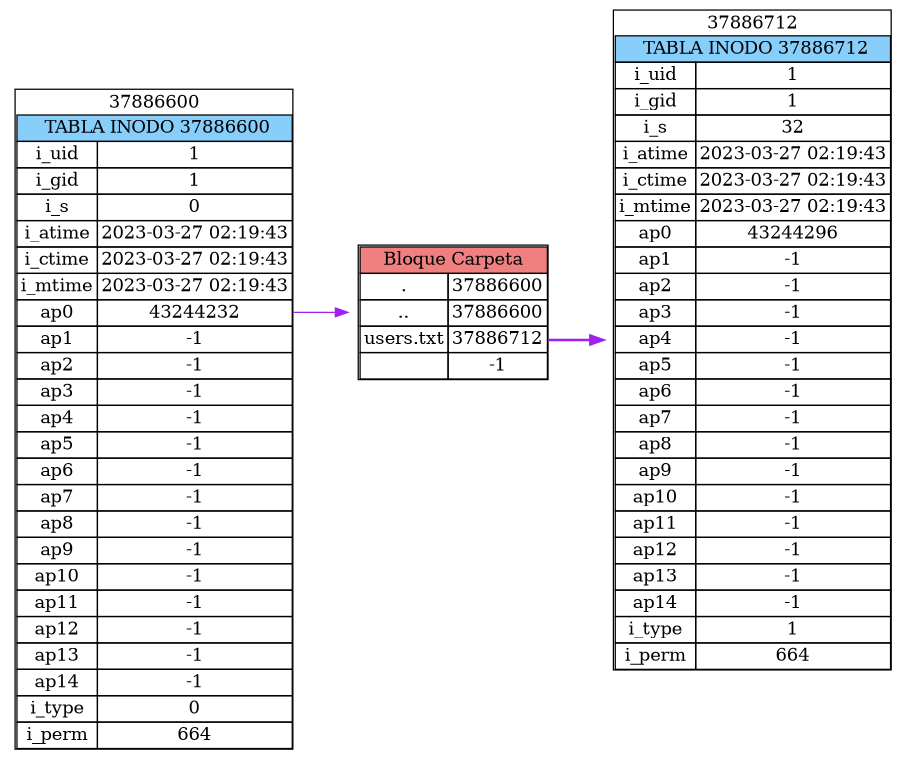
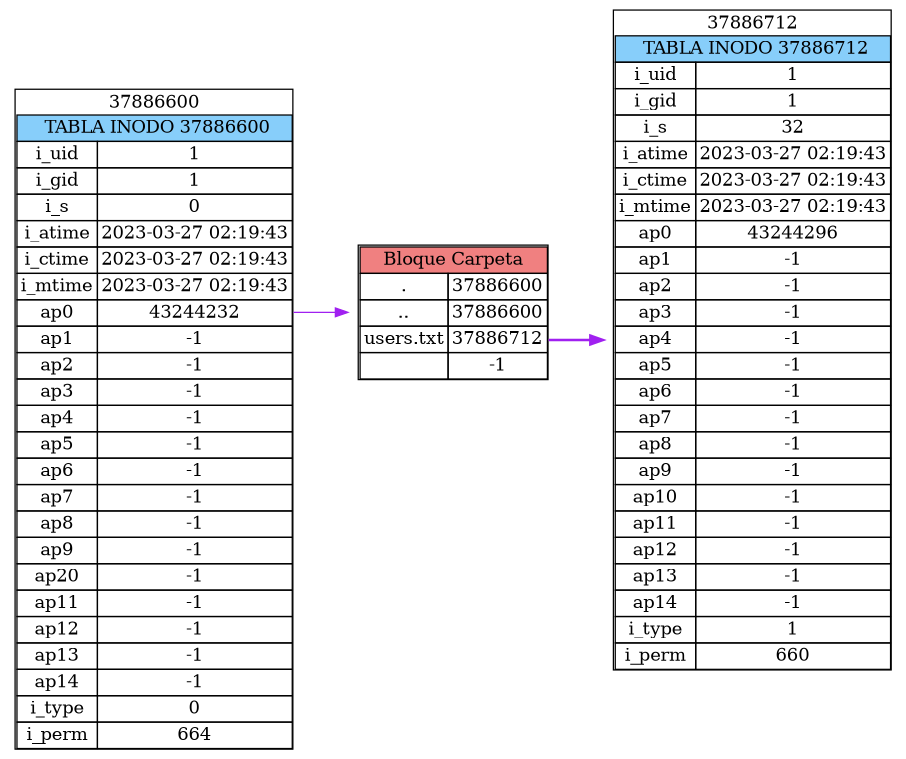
(57, 576) -> (57, 576)
(793, 655) -> (793, 655)
